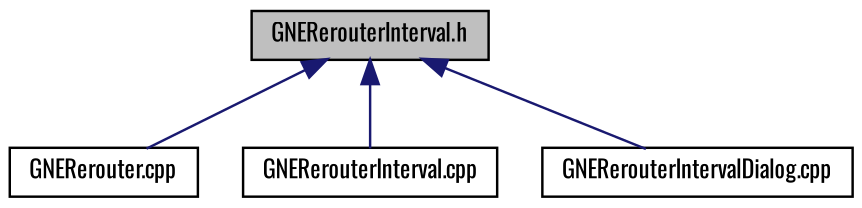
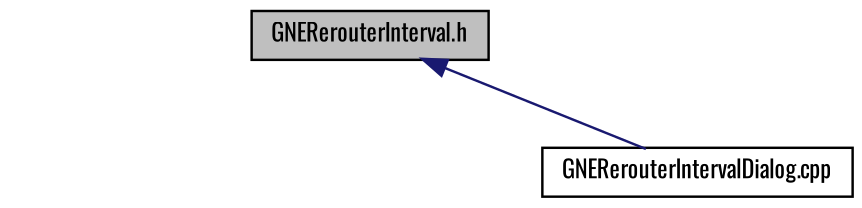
(104, 172) -> none
(370, 172) -> none
